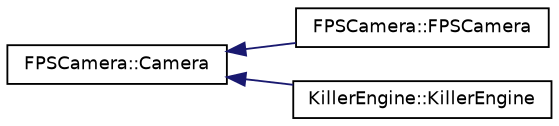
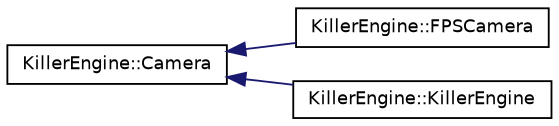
(422, 28) -> (422, 28)
(117, 65) -> (117, 65)
